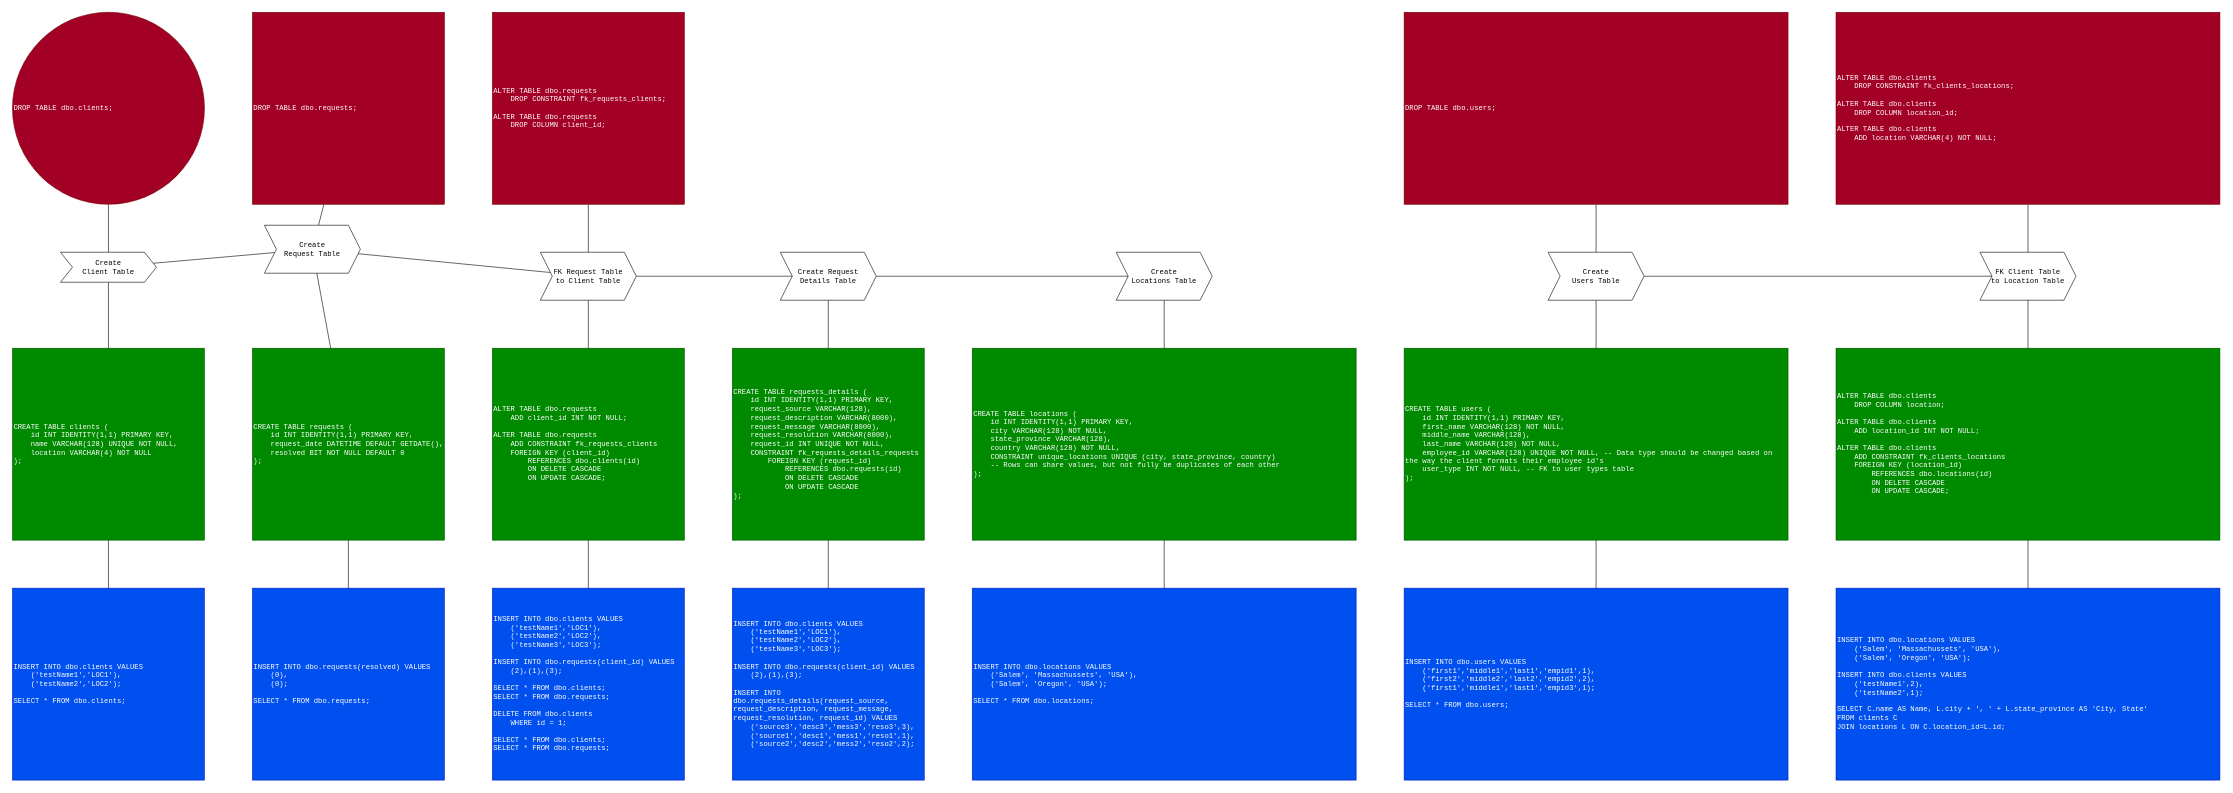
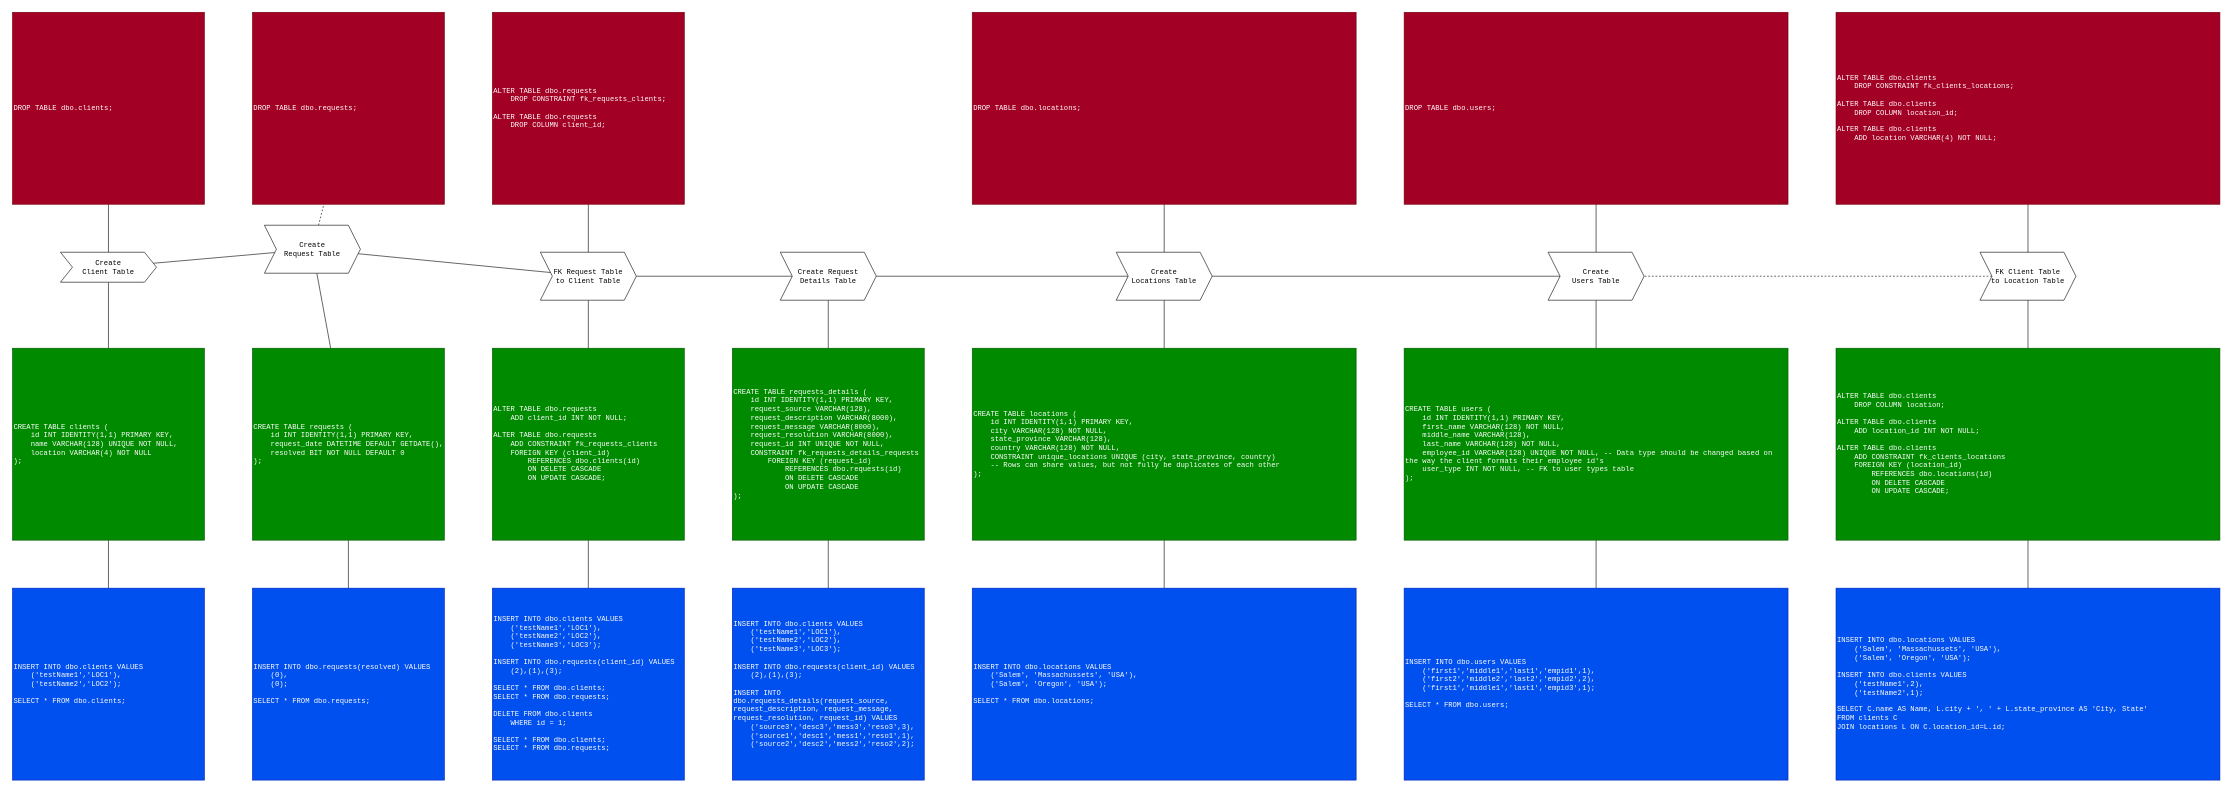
(108, 108) -> (108, 108)
none -> (1164, 108)
none -> (1164, 205)
(321, 214) -> (321, 214)
none -> (1386, 276)
(1818, 276) -> (1818, 276)
